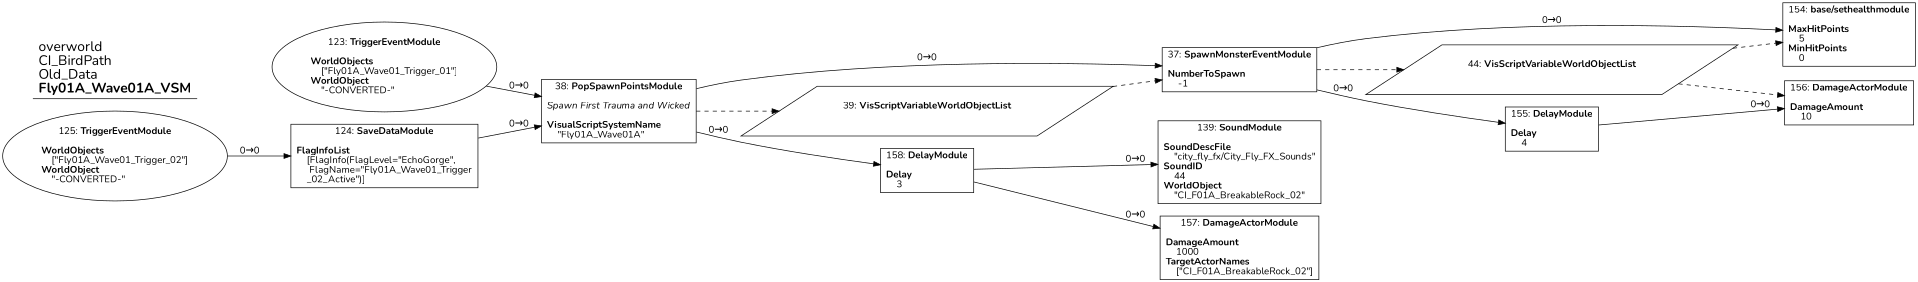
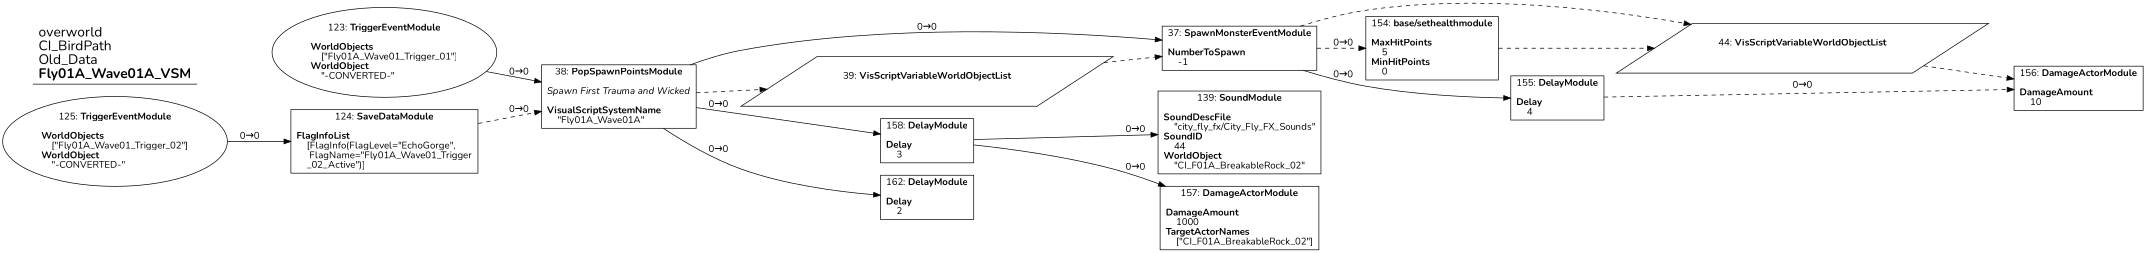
(1546, 26) -> (1338, 48)
(1754, 46) -> (1573, 48)
(1688, 117) -> (1806, 93)
(506, 133) -> (506, 118)
none -> (927, 197)
